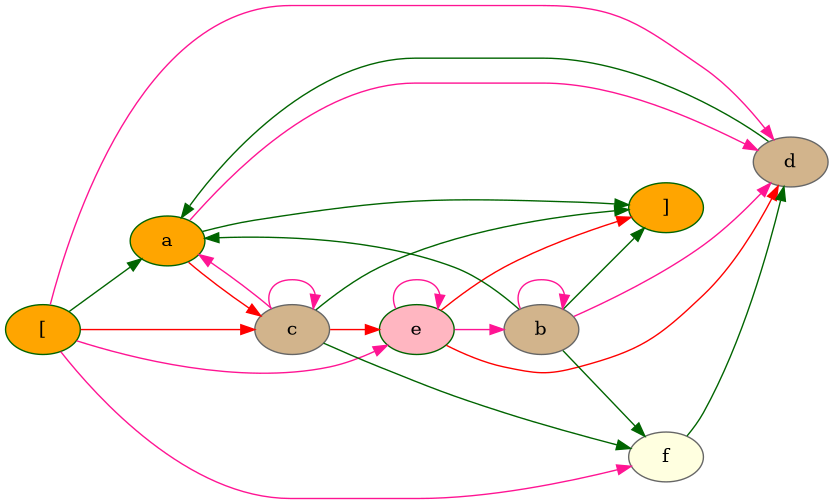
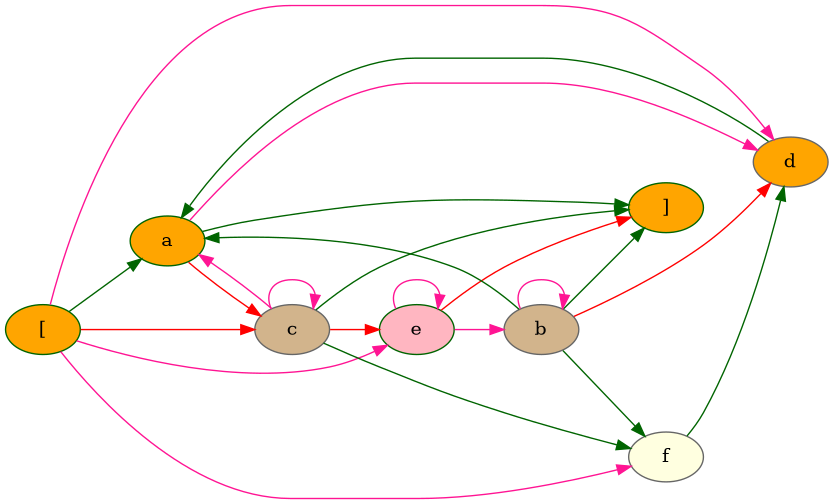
(791, 162) -> (791, 162)
(674, 265) -> (674, 265)
(639, 346) -> none
